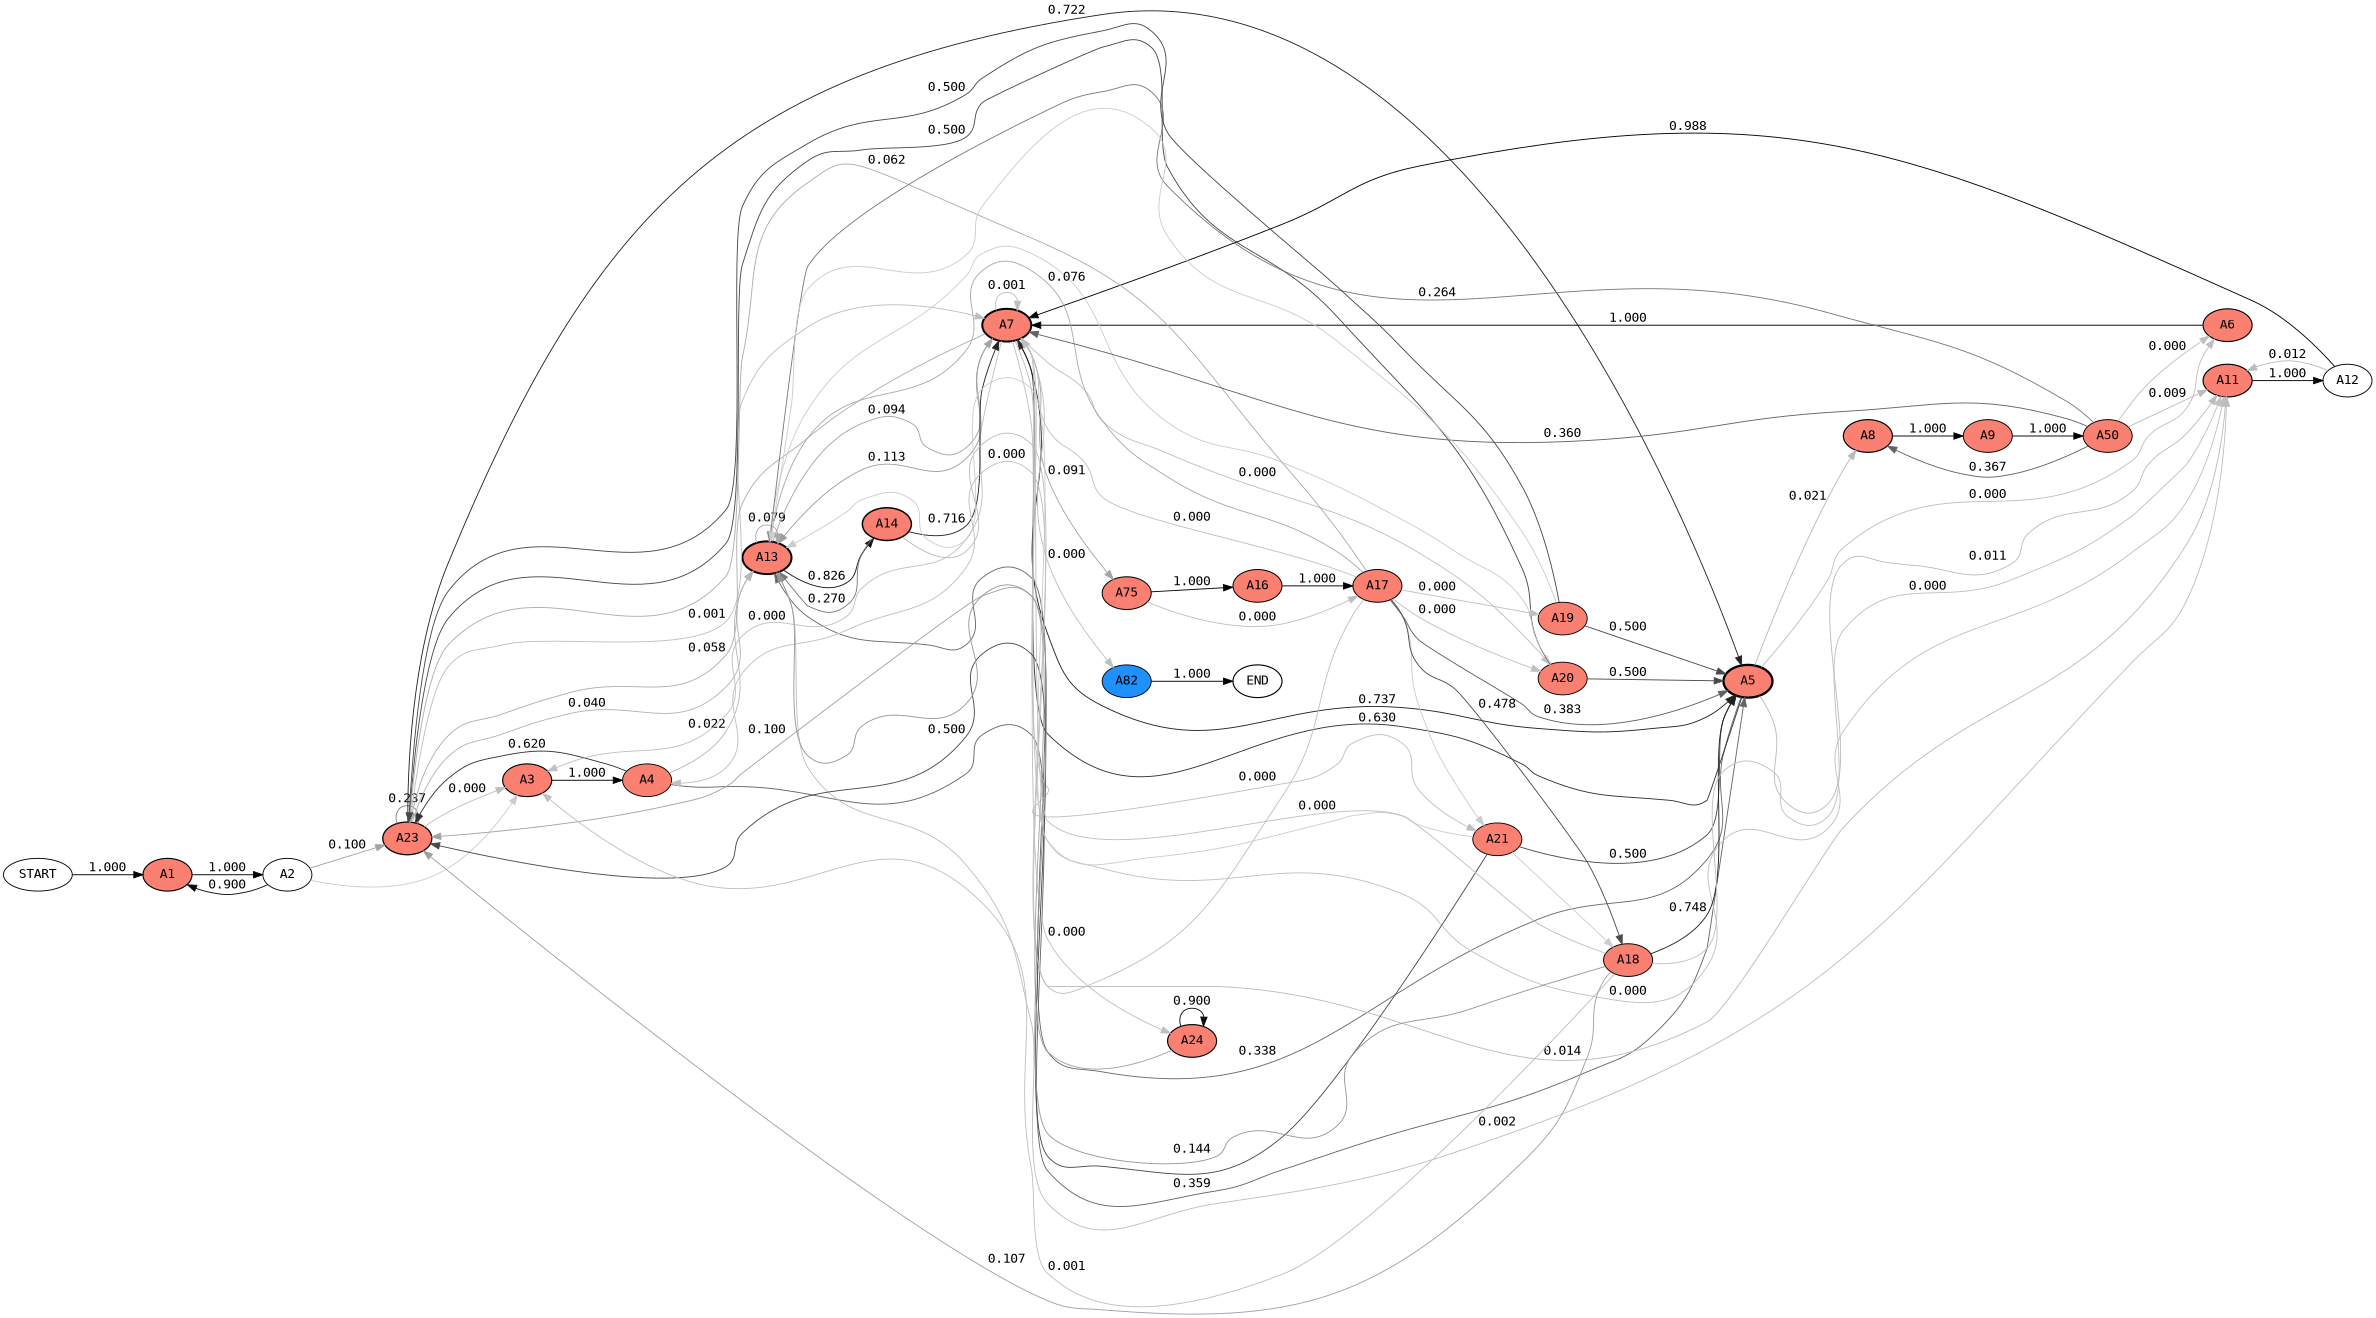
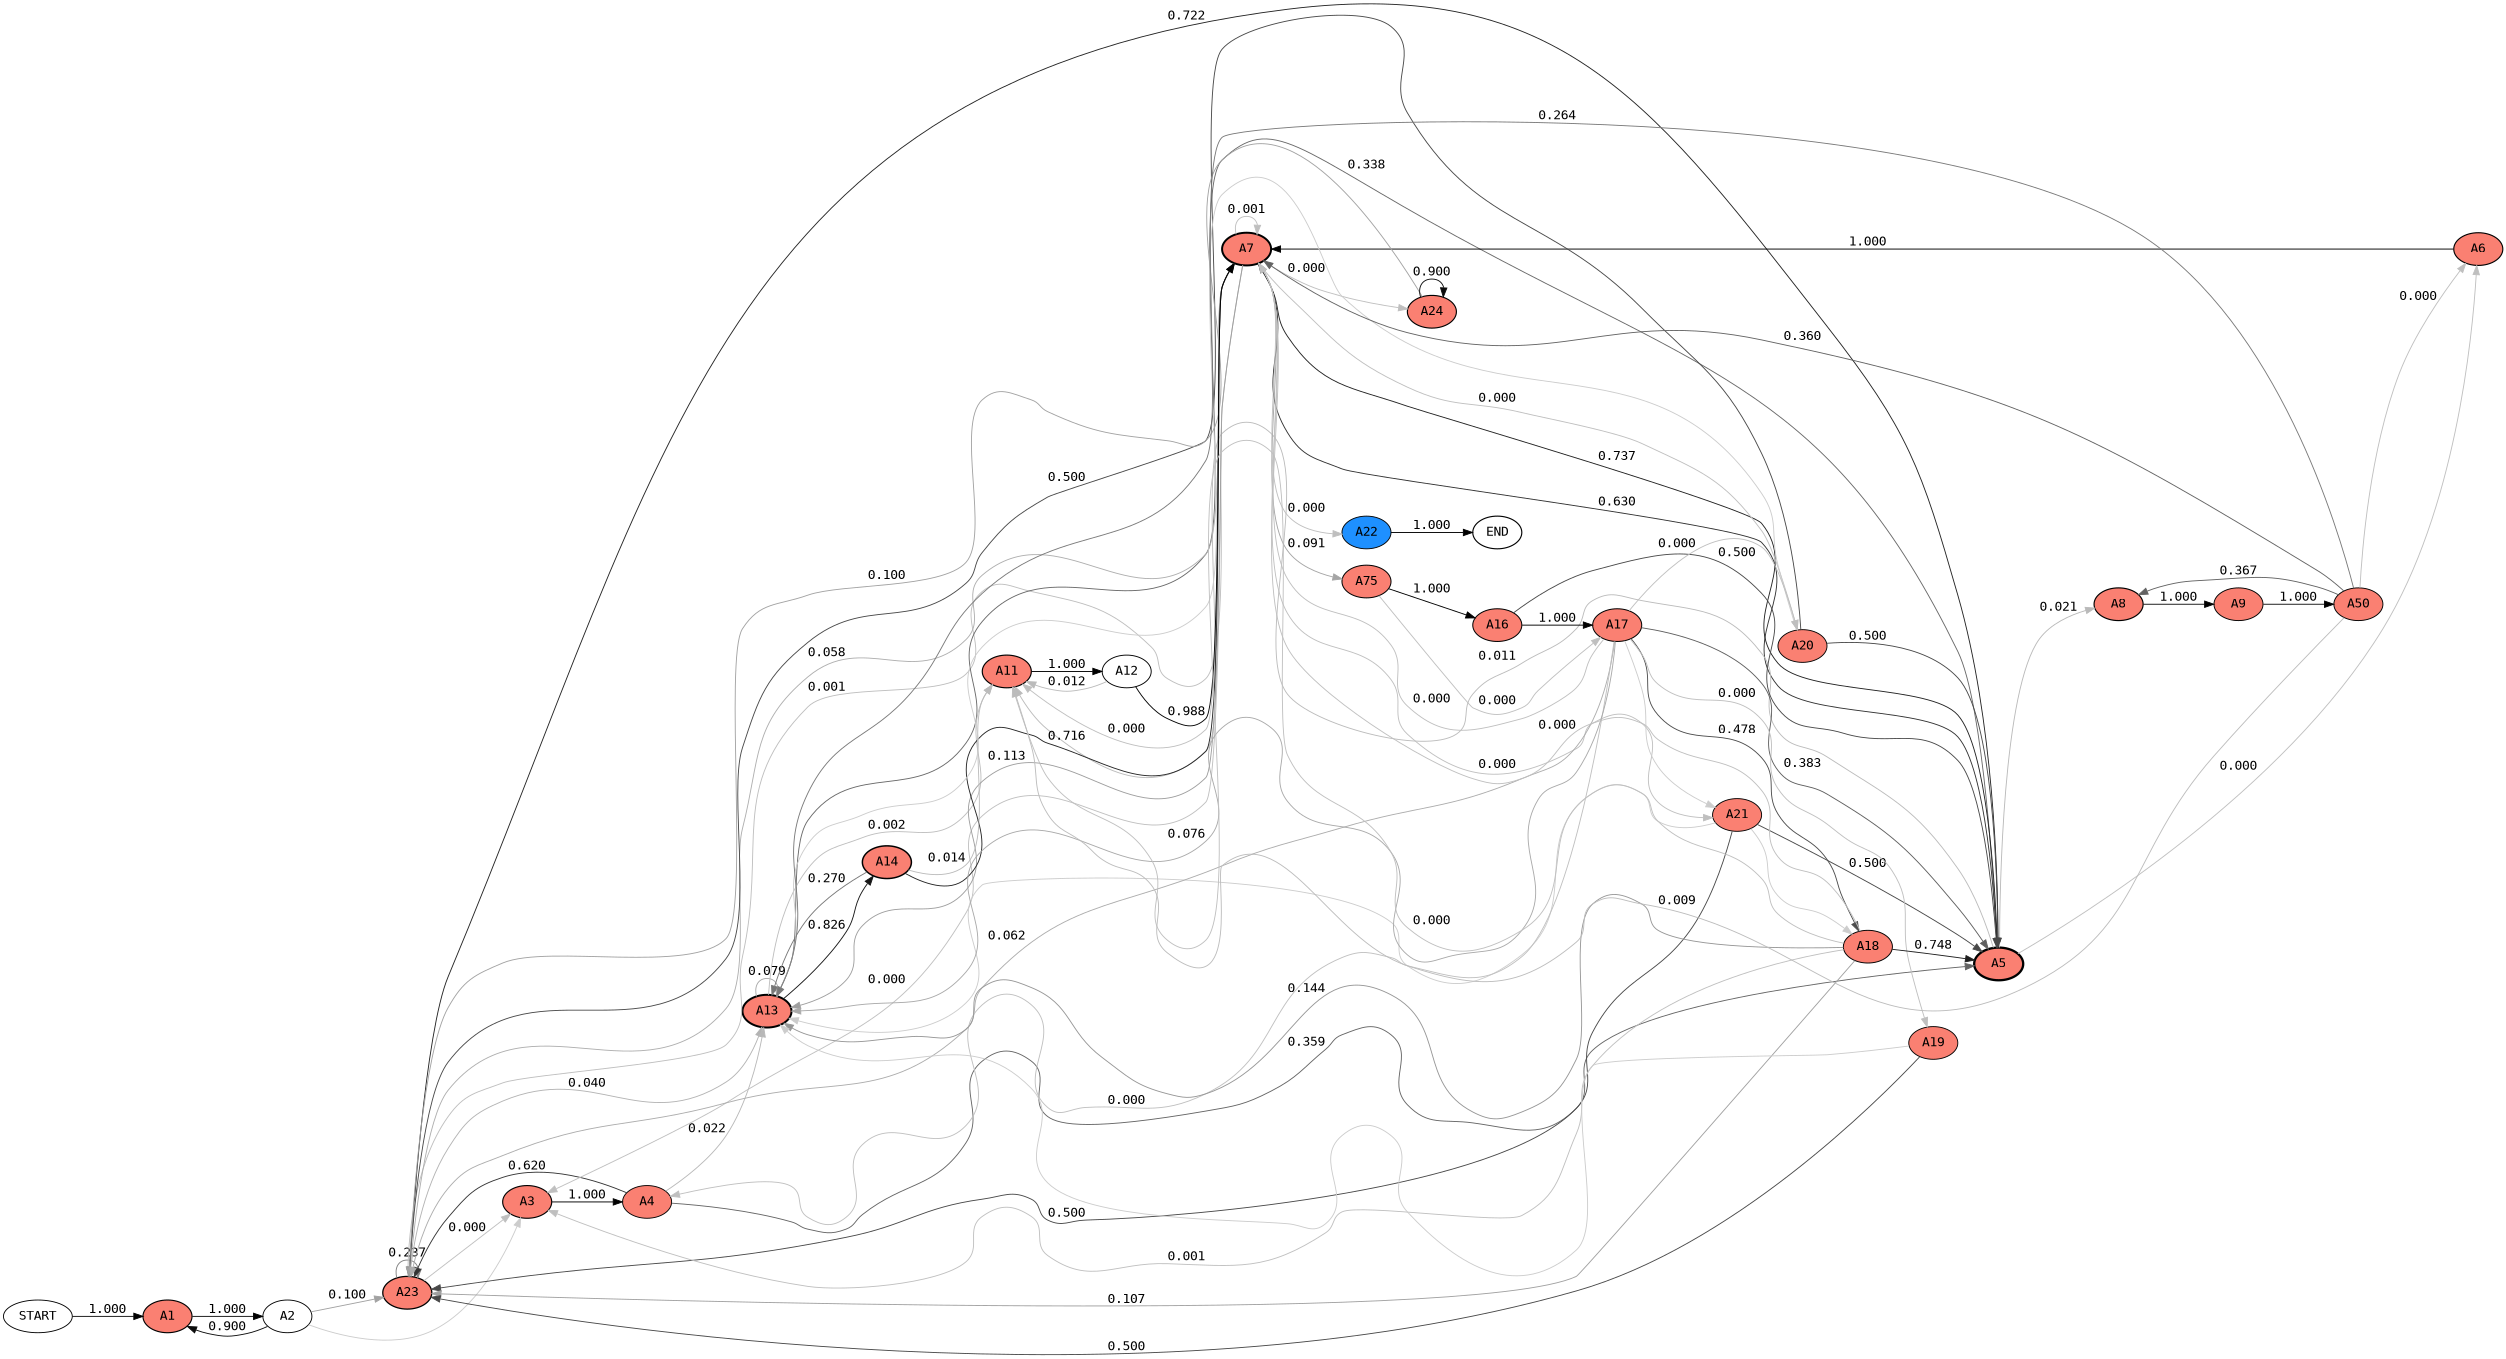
(900, 418) -> none
(1651, 648) -> (1785, 716)
(1127, 681) -> (1366, 533)
